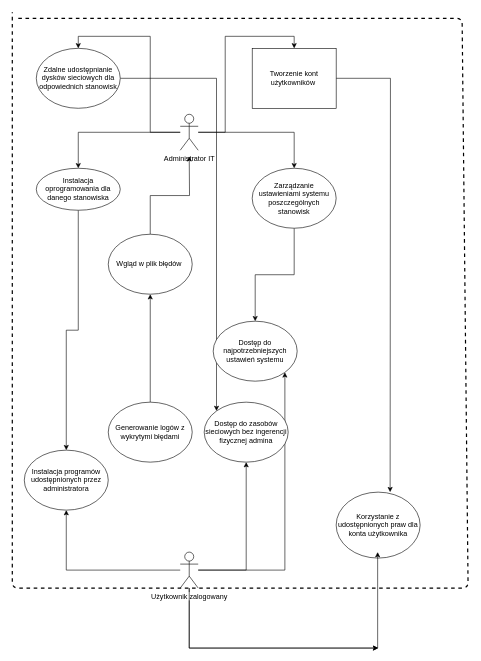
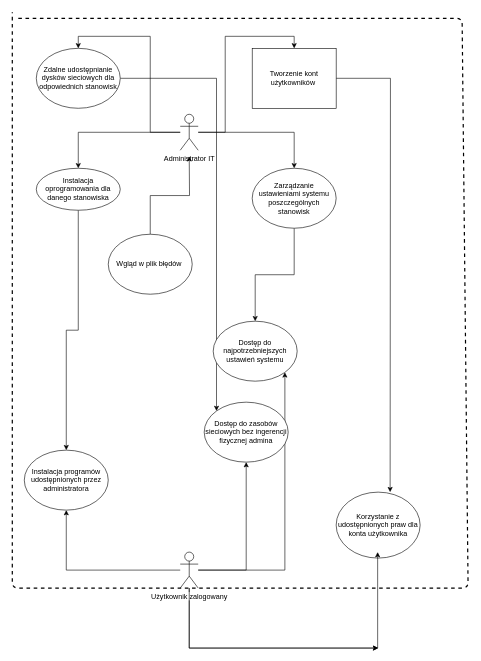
(150, 401) -> none
(150, 432) -> none
